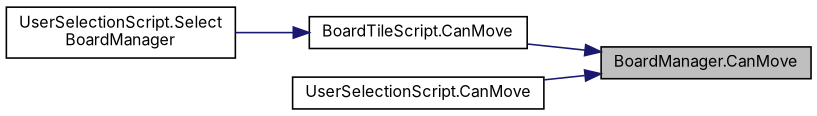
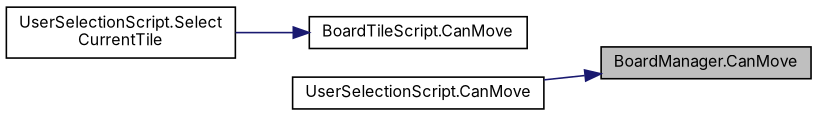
(121, 33) -> (121, 33)
(556, 47) -> none
